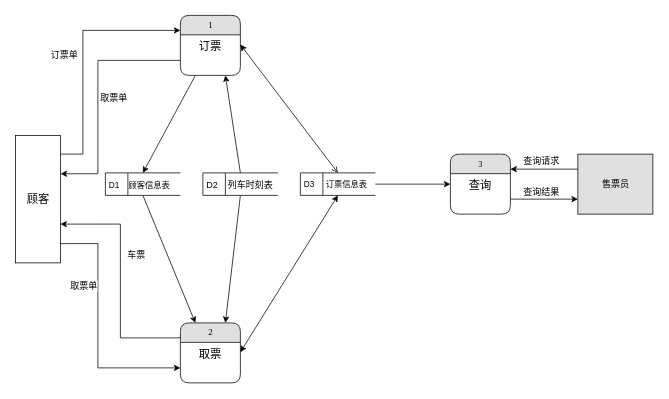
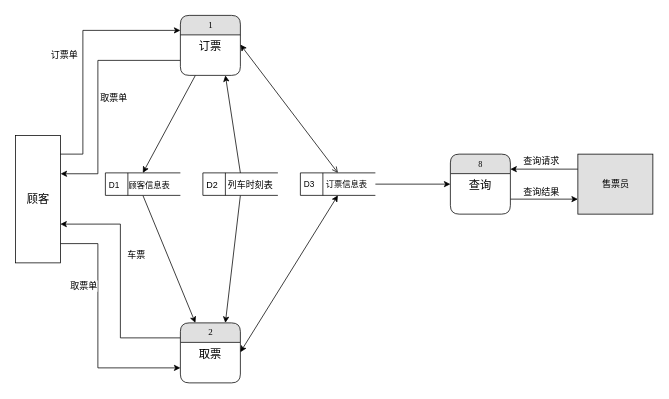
(481, 164) -> (481, 164)
